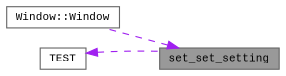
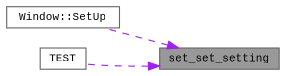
(63, 17) -> (63, 17)
(128, 51) -> (117, 66)
